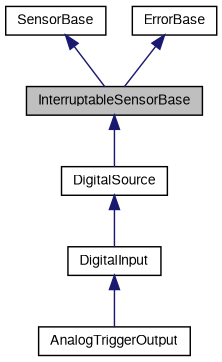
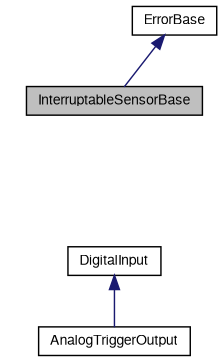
(56, 21) -> none
(114, 181) -> none
